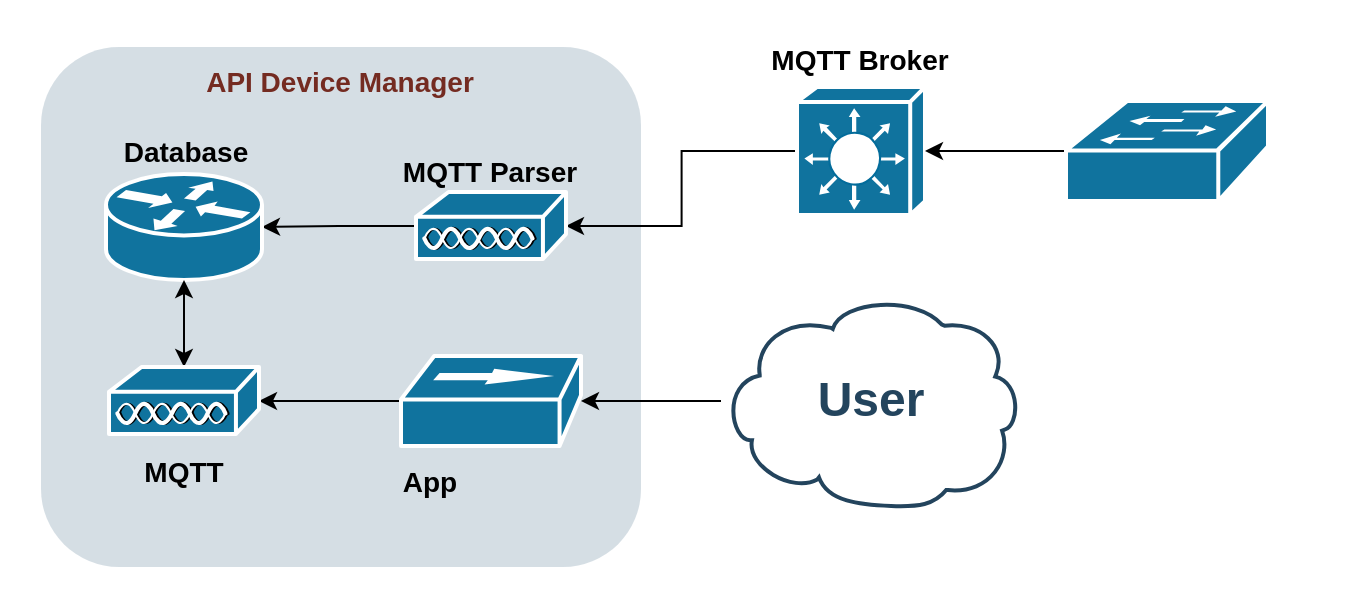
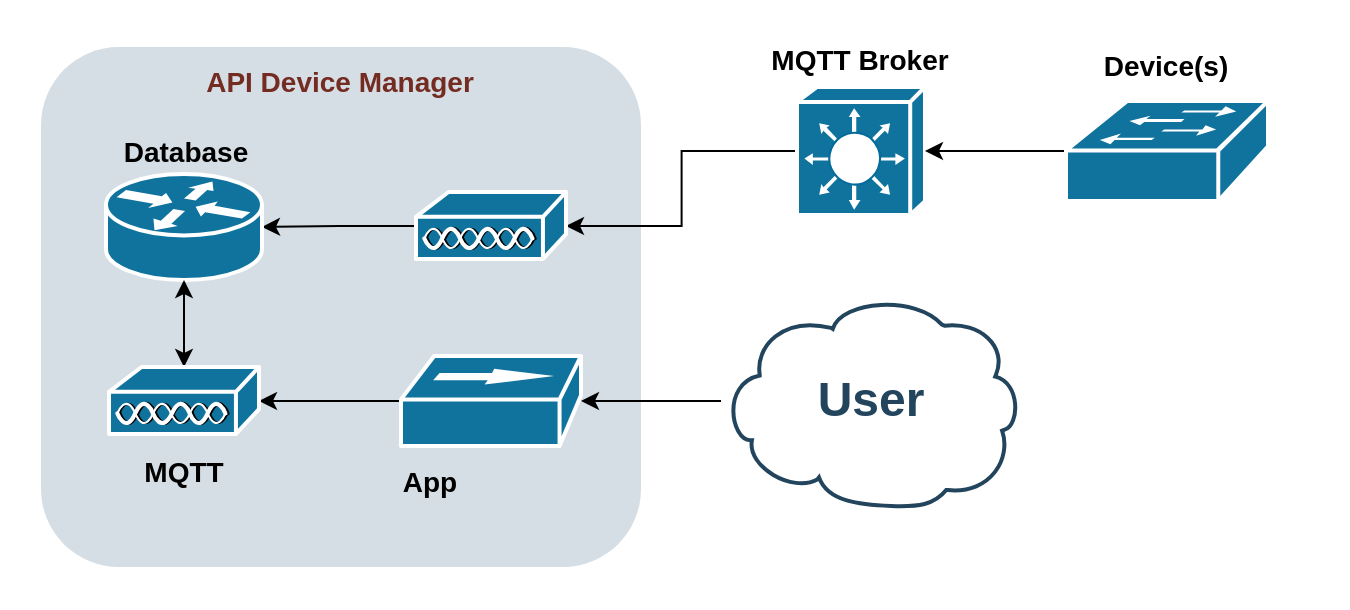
none -> (1167, 66)
(491, 173) -> none
